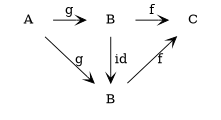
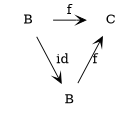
(28, 20) -> none
